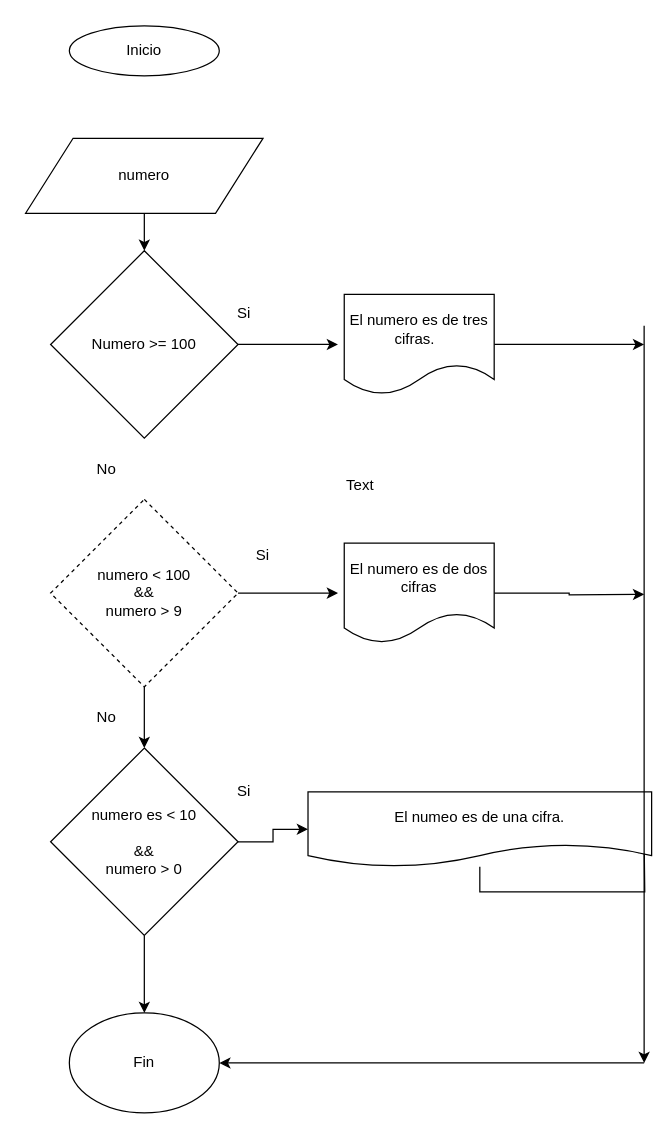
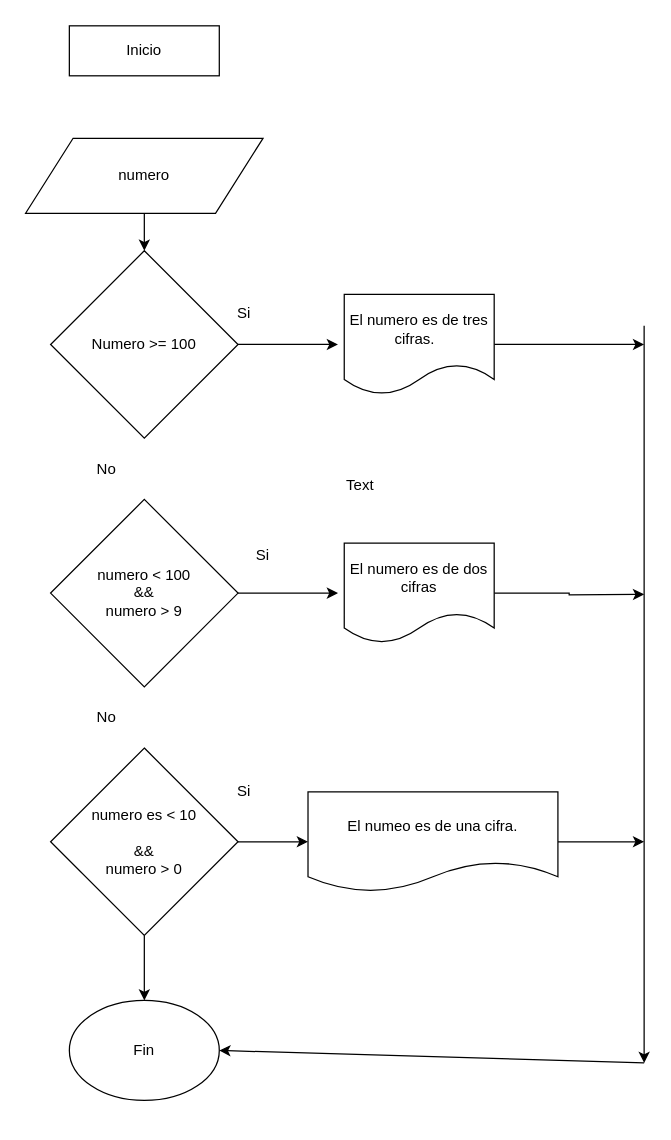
(144, 51) -> (144, 51)
(144, 593) -> (144, 593)
(144, 713) -> none
(480, 829) -> (433, 842)
(144, 1063) -> (144, 1051)
